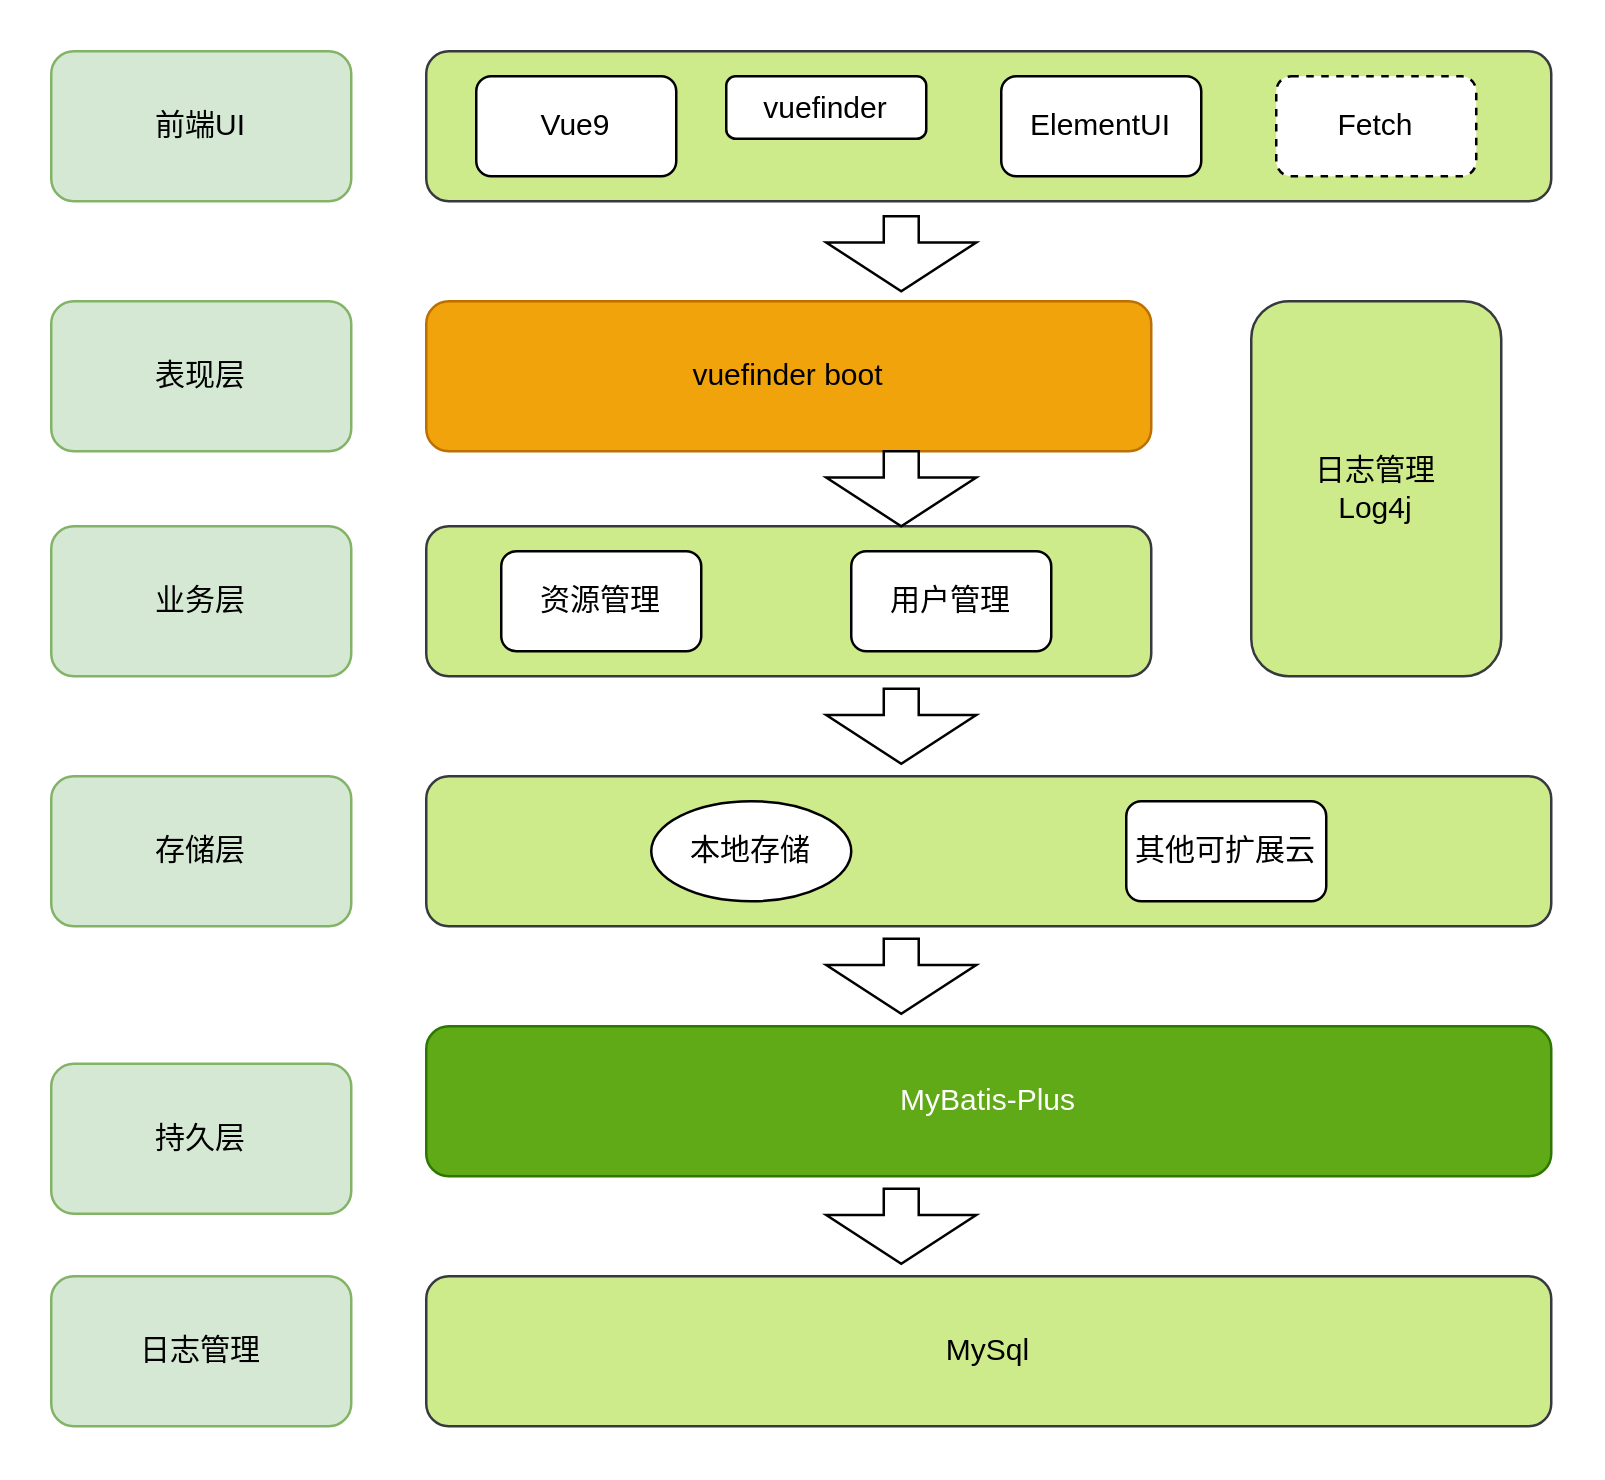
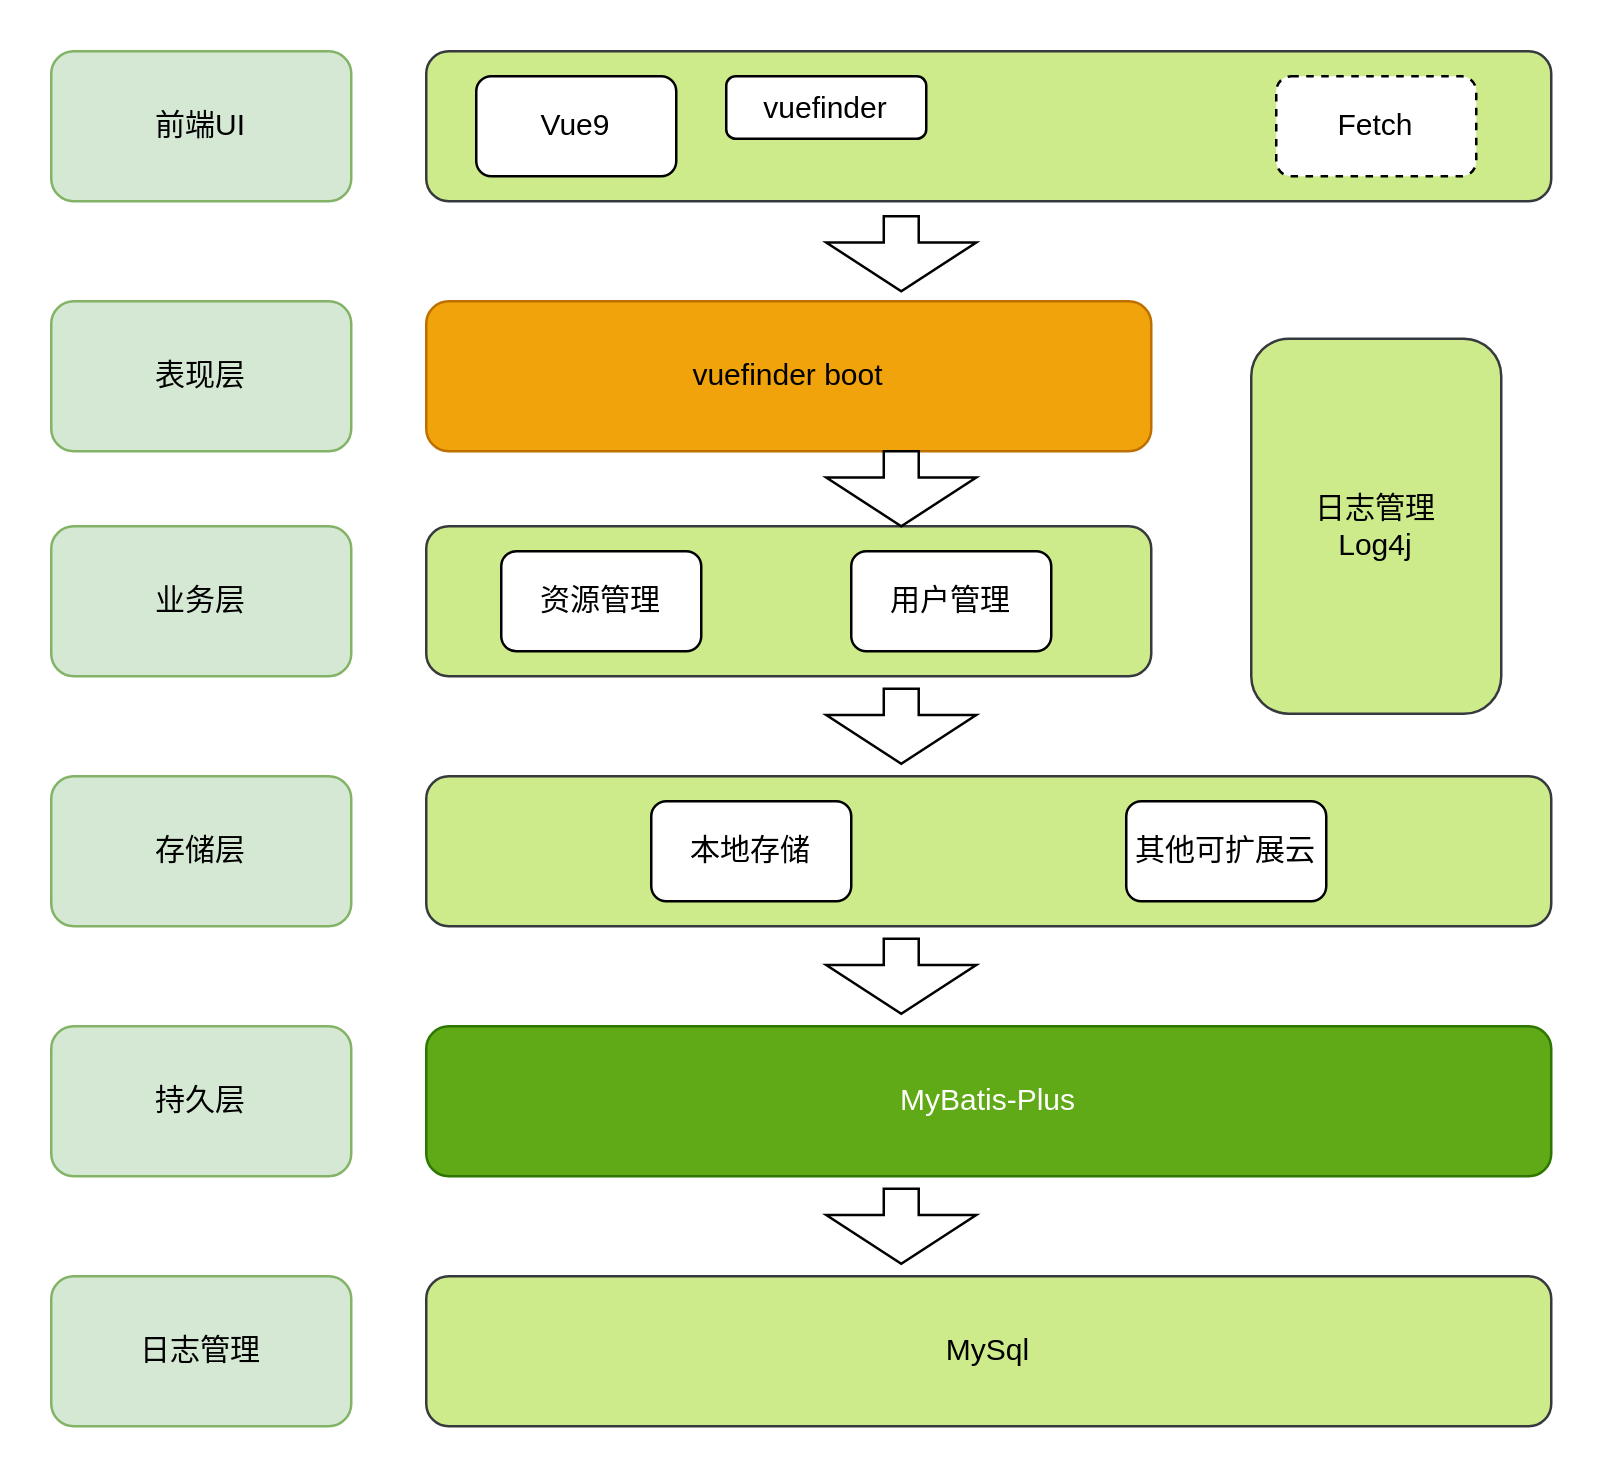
(1101, 126) -> none
(1376, 489) -> (1376, 526)
(751, 851) -> (751, 851)
(201, 1139) -> (201, 1101)
